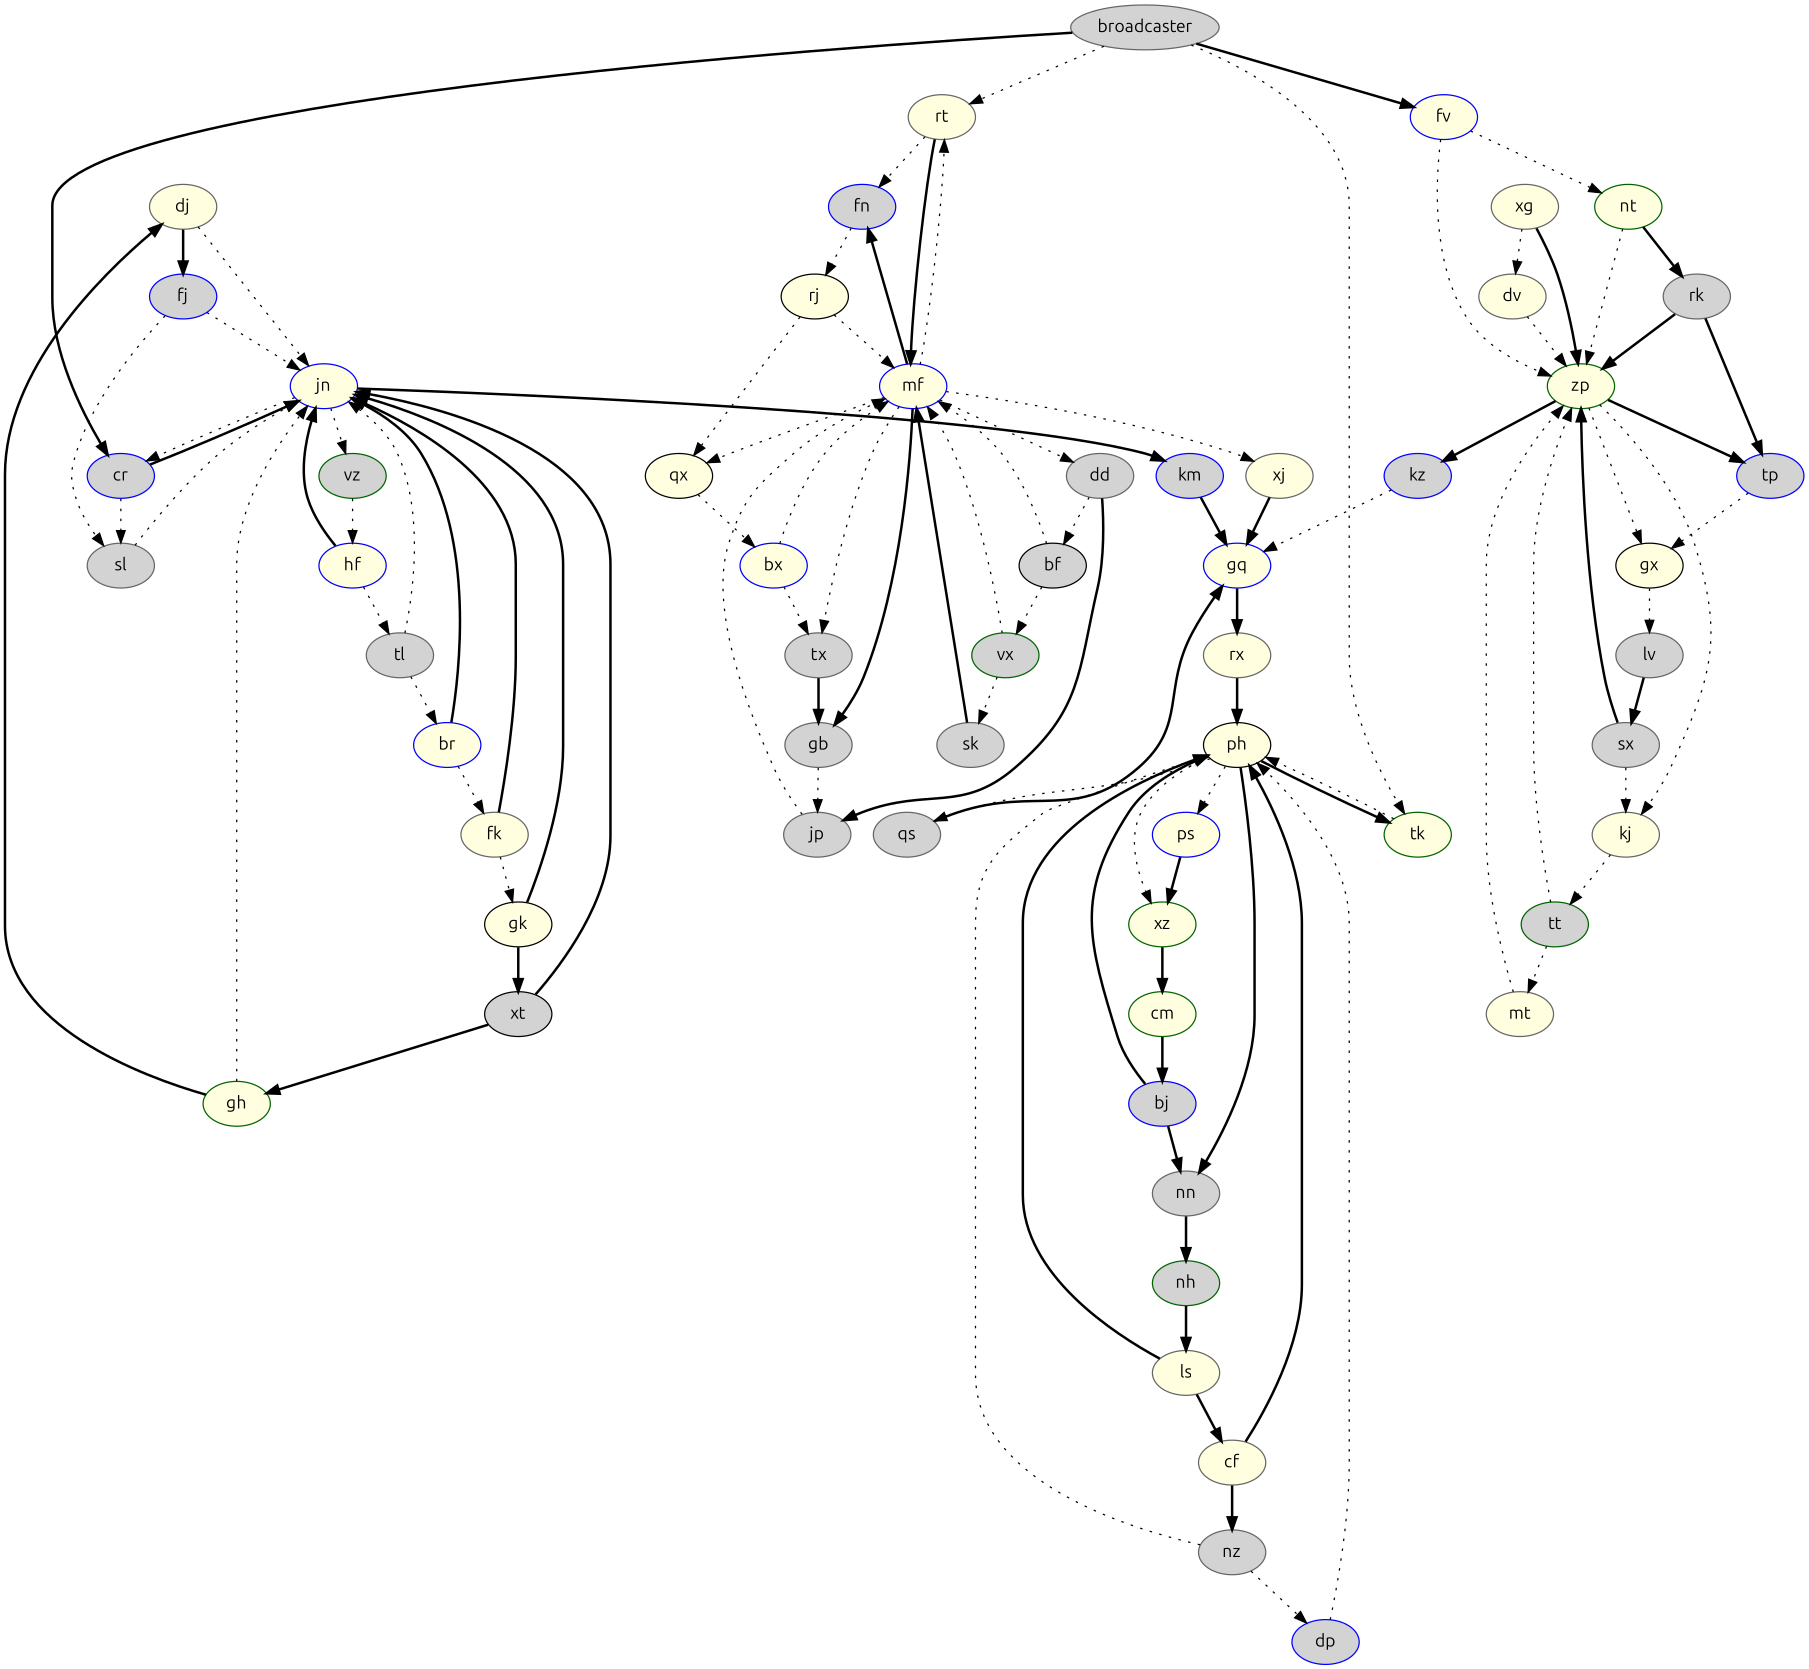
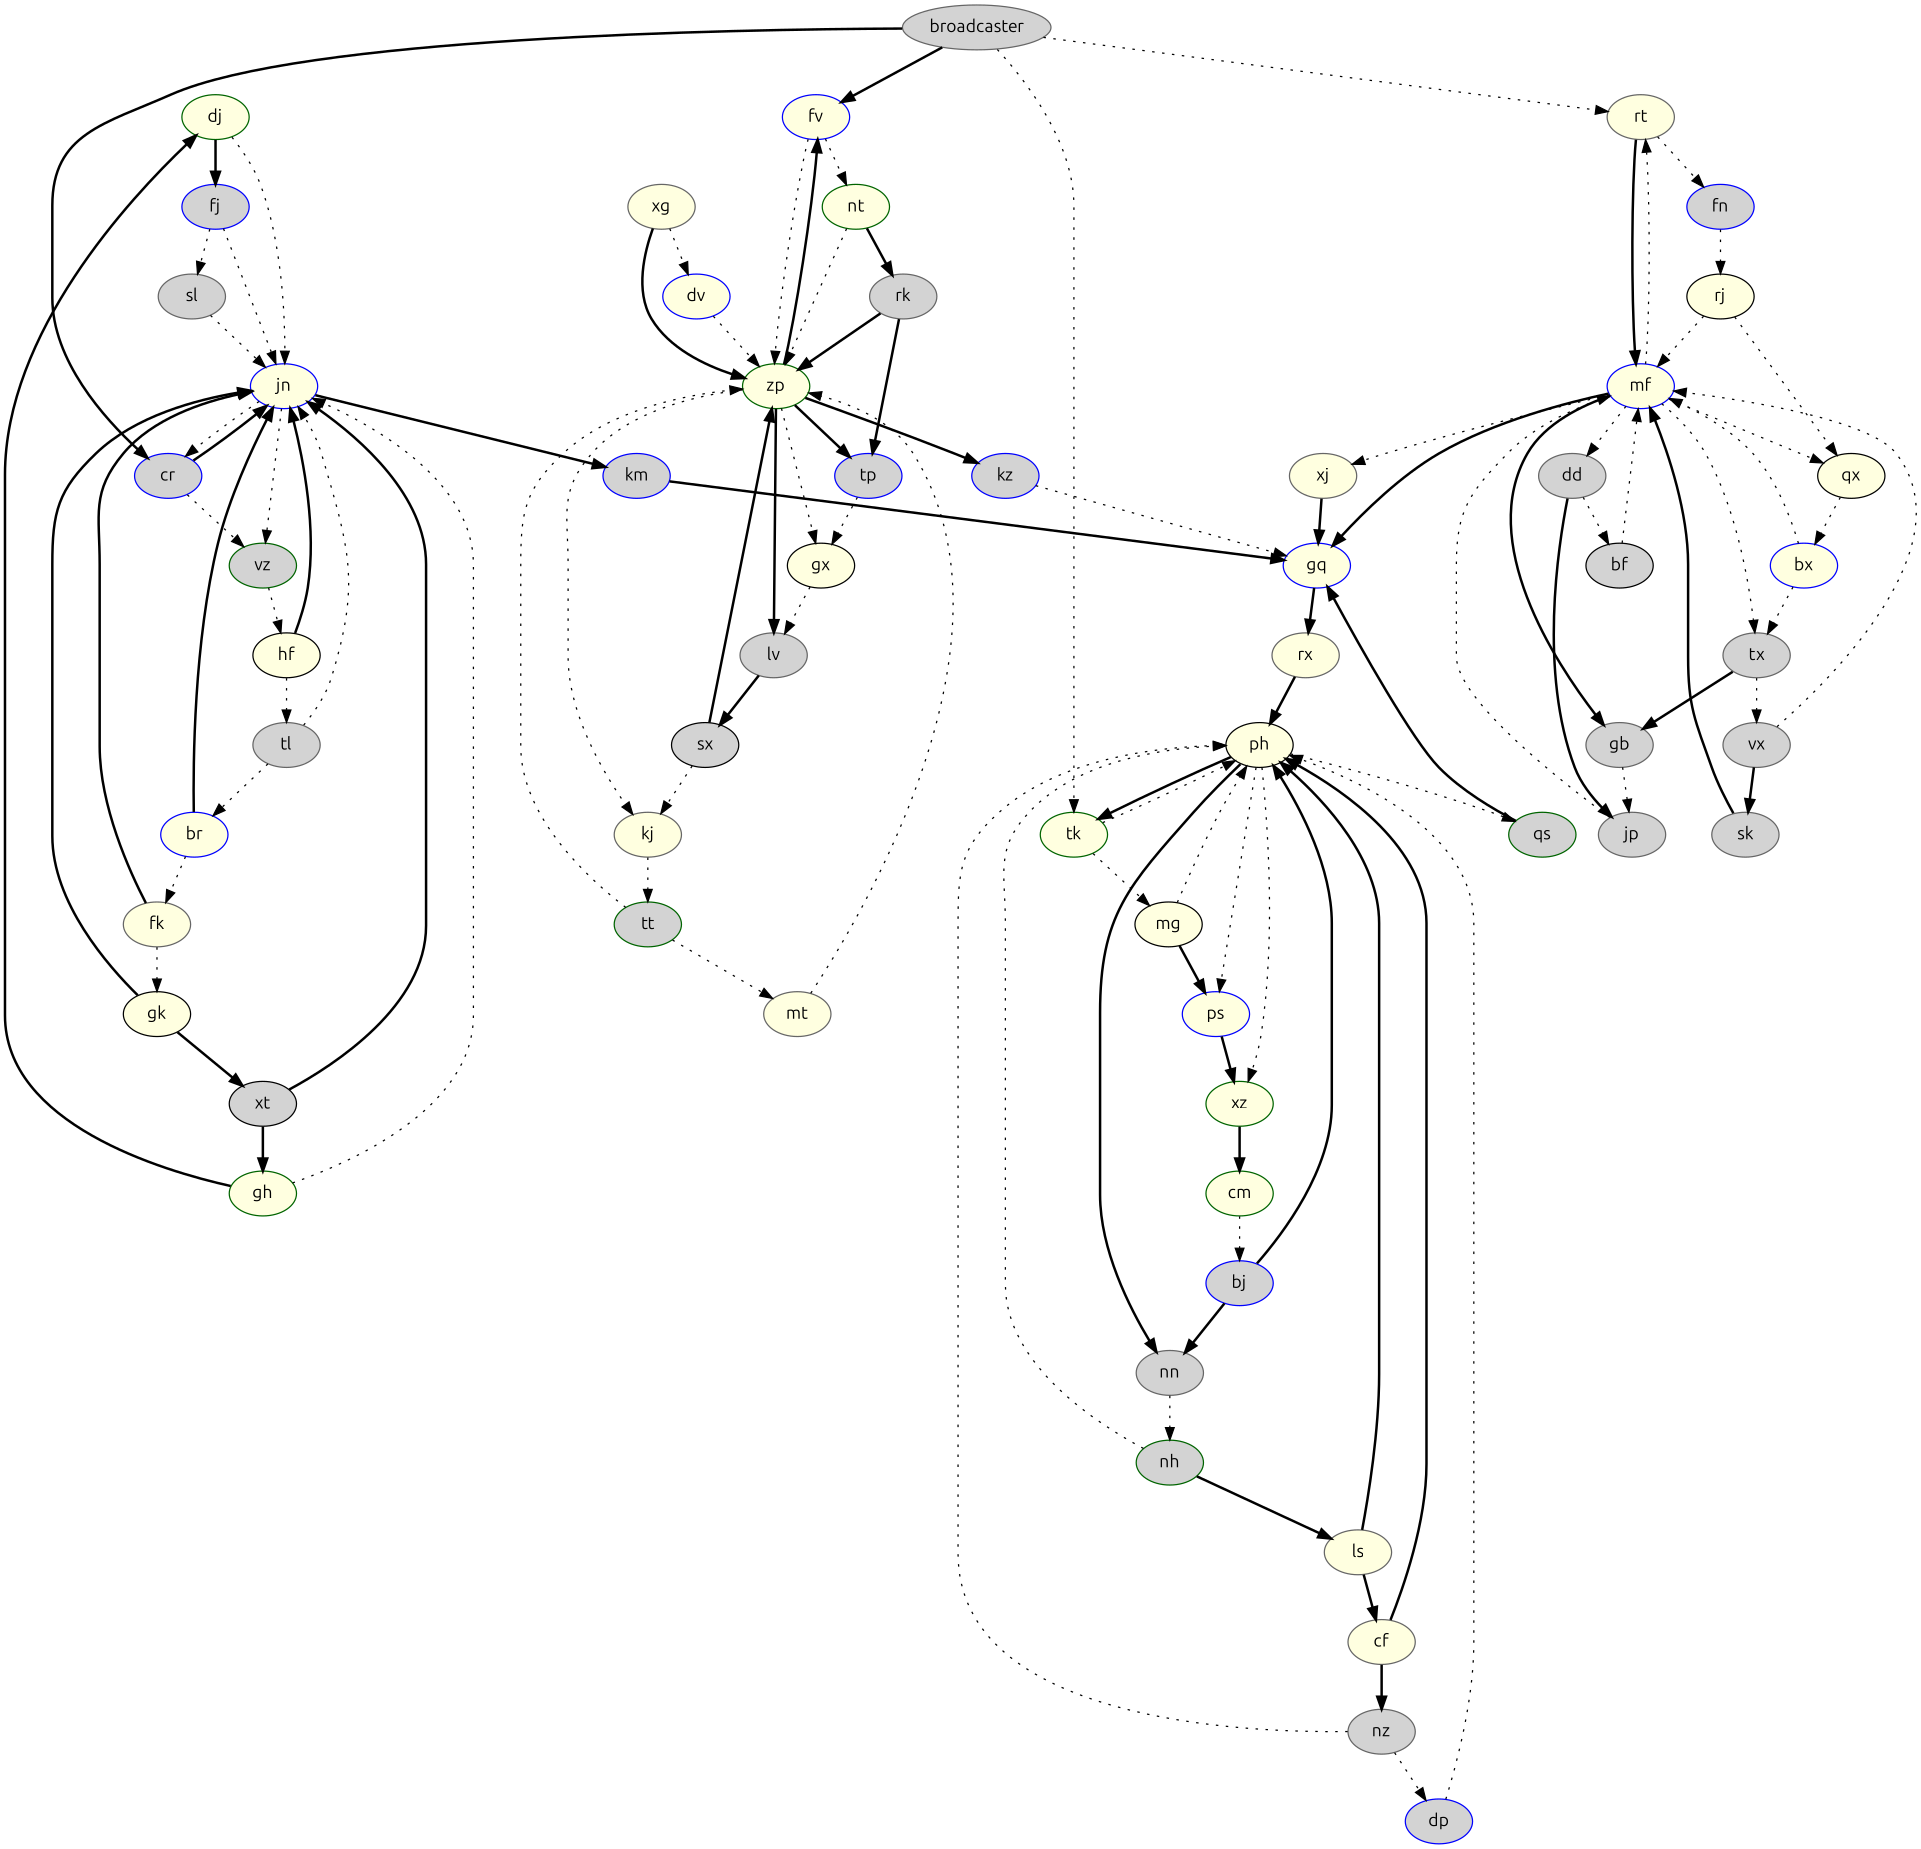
(183, 207) -> (216, 117)
none -> (803, 259)
(1512, 297) -> (696, 297)
(889, 303) -> (1462, 441)
none -> (775, 514)
(121, 515) -> (211, 516)
(353, 566) -> (287, 655)
(1032, 605) -> (1757, 694)
(1005, 655) -> (1757, 745)
(990, 694) -> (1752, 783)
(1626, 745) -> (705, 745)
(907, 835) -> (1542, 835)
none -> (1169, 924)
(1162, 1053) -> (1240, 1232)
none -> (1005, 1057)
(1186, 1232) -> (1170, 1412)
